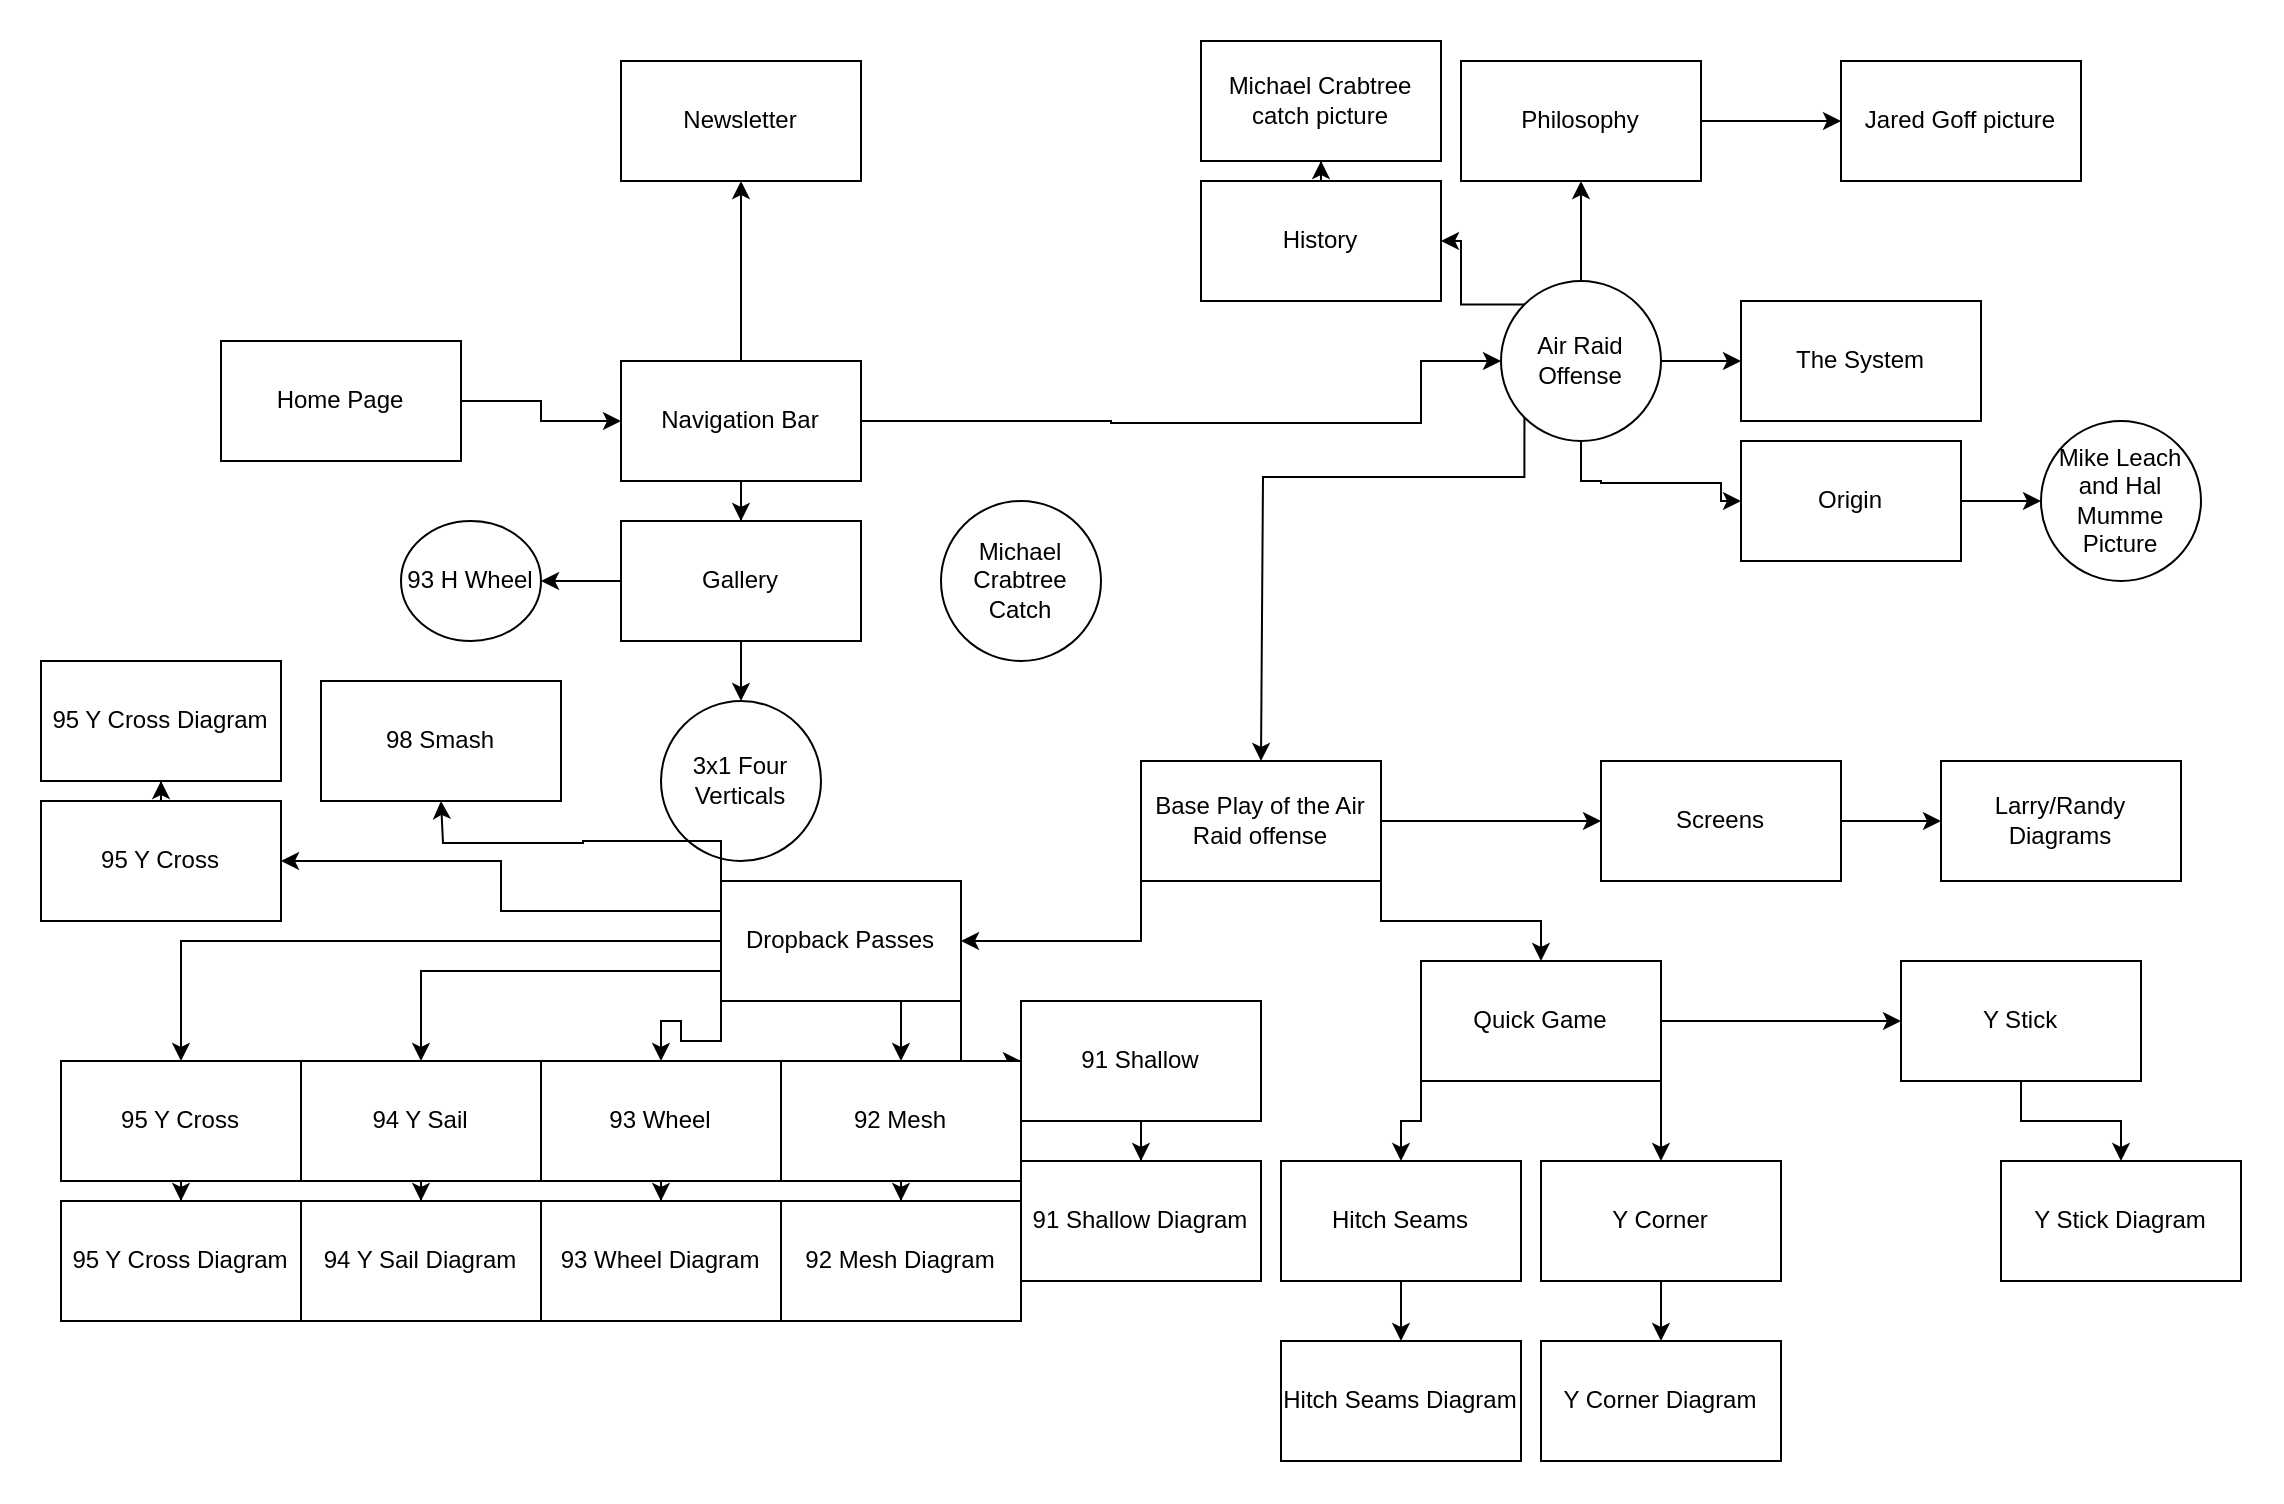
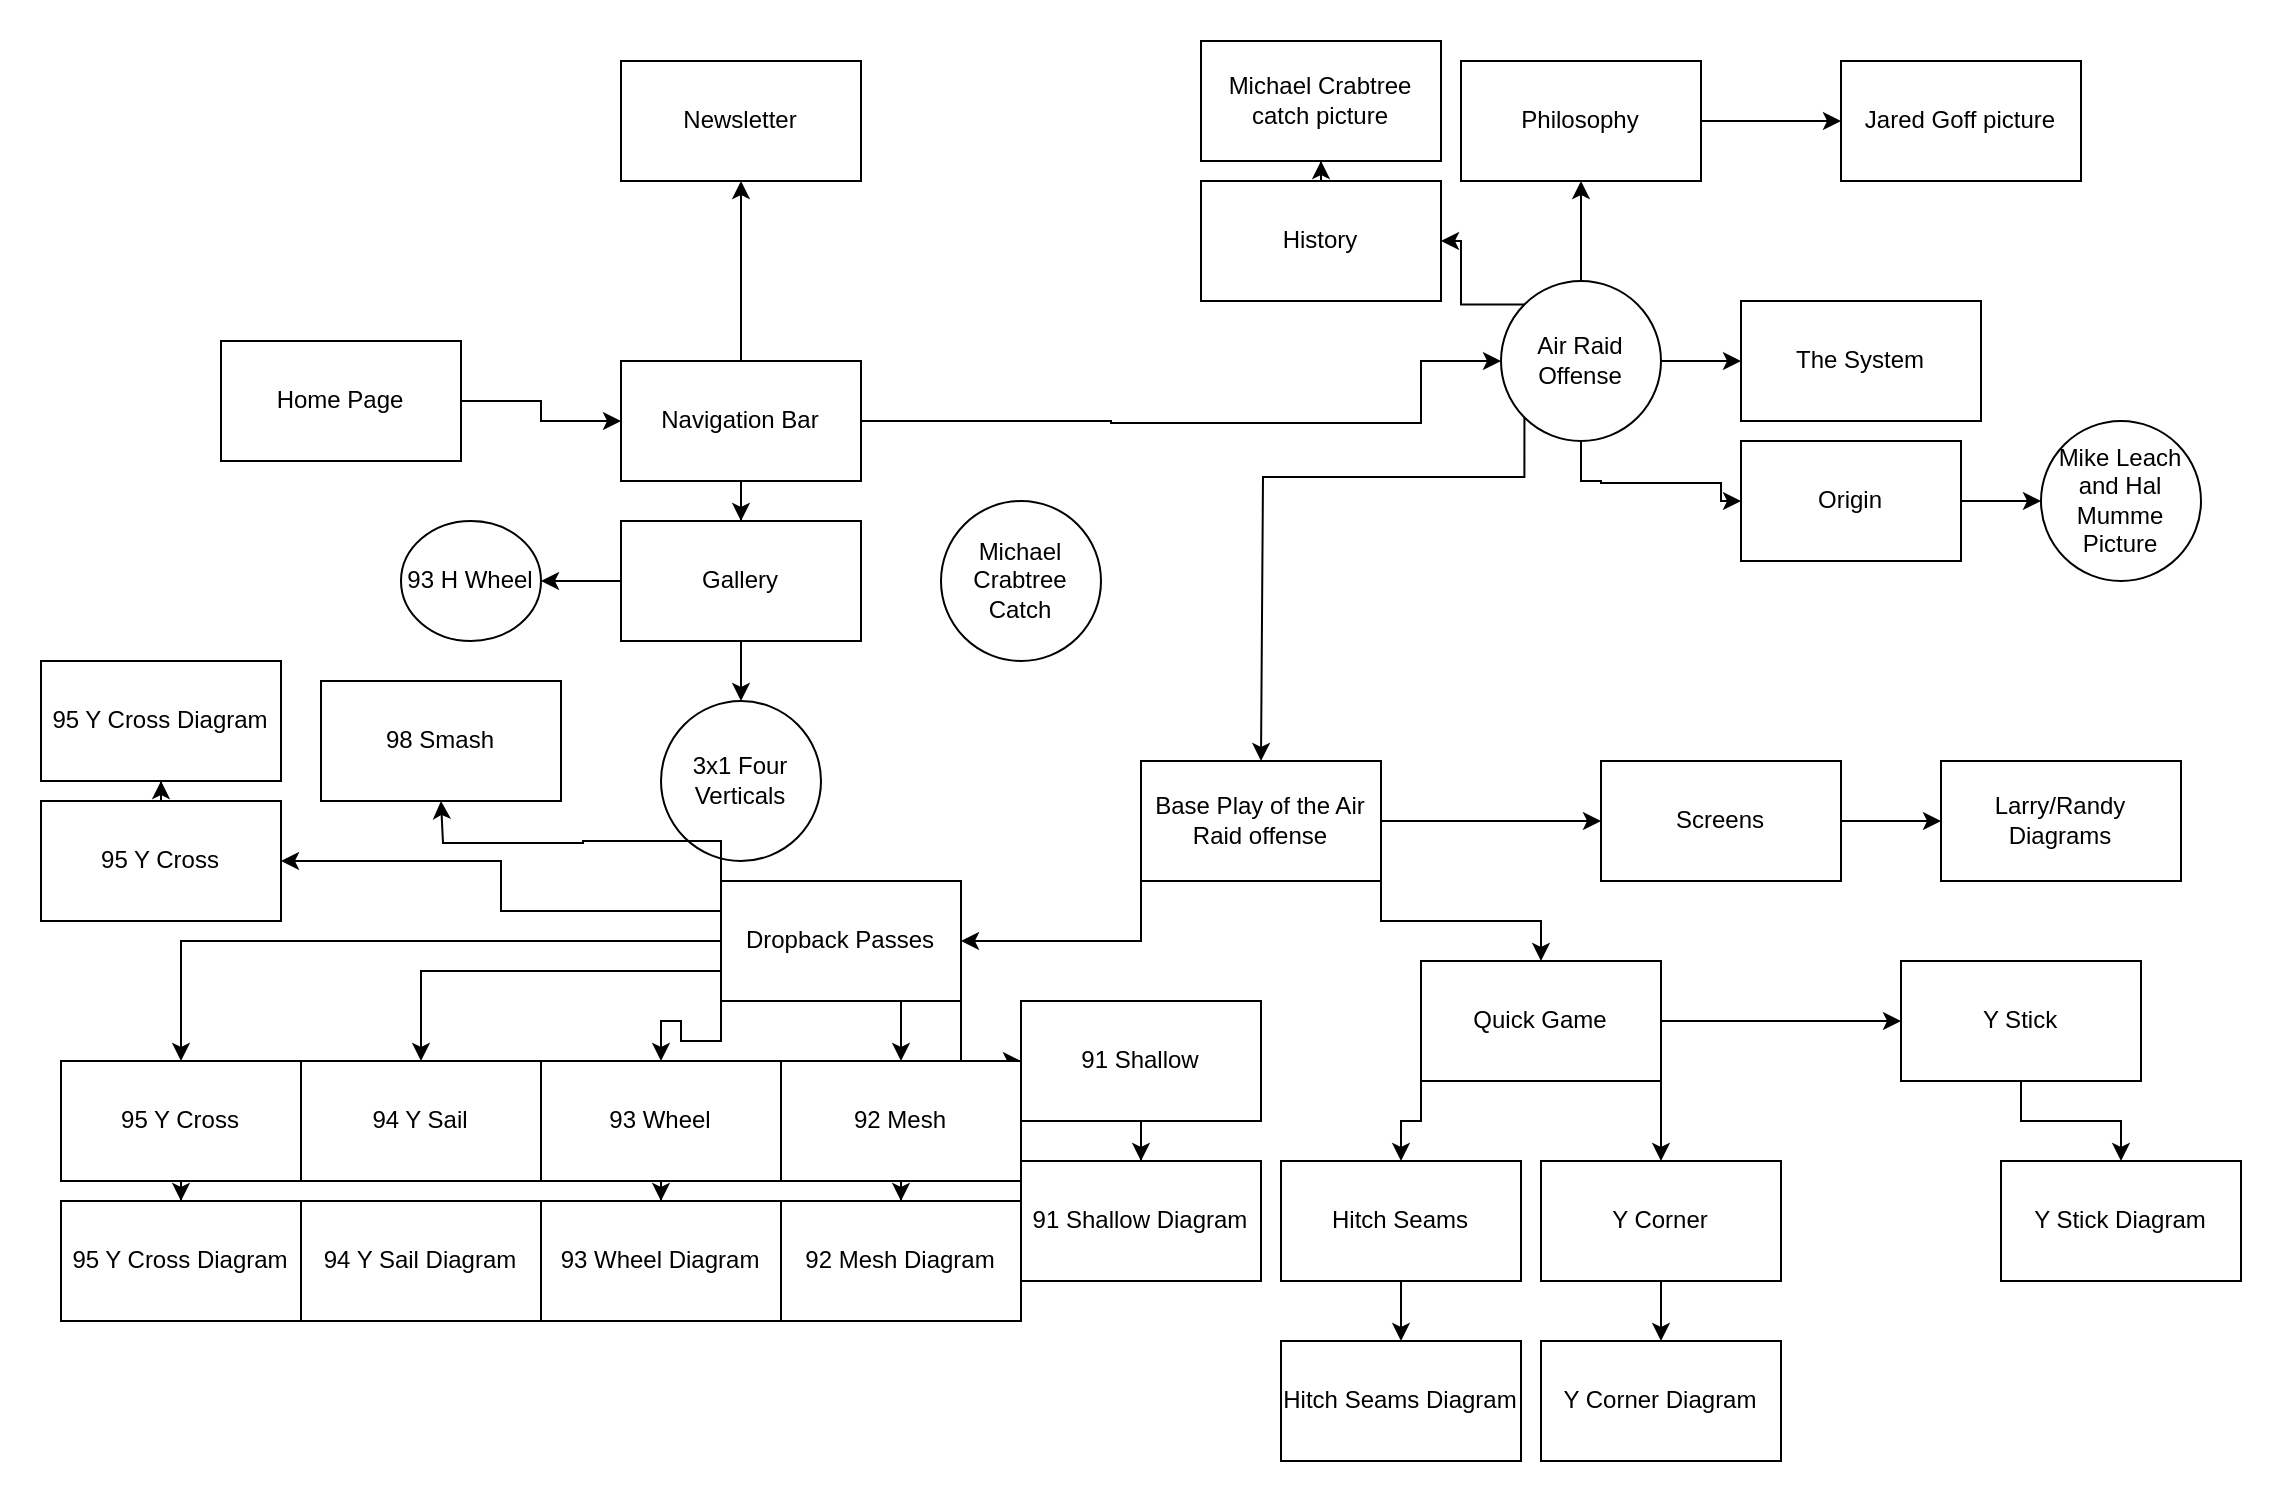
(421, 1191) -> none
